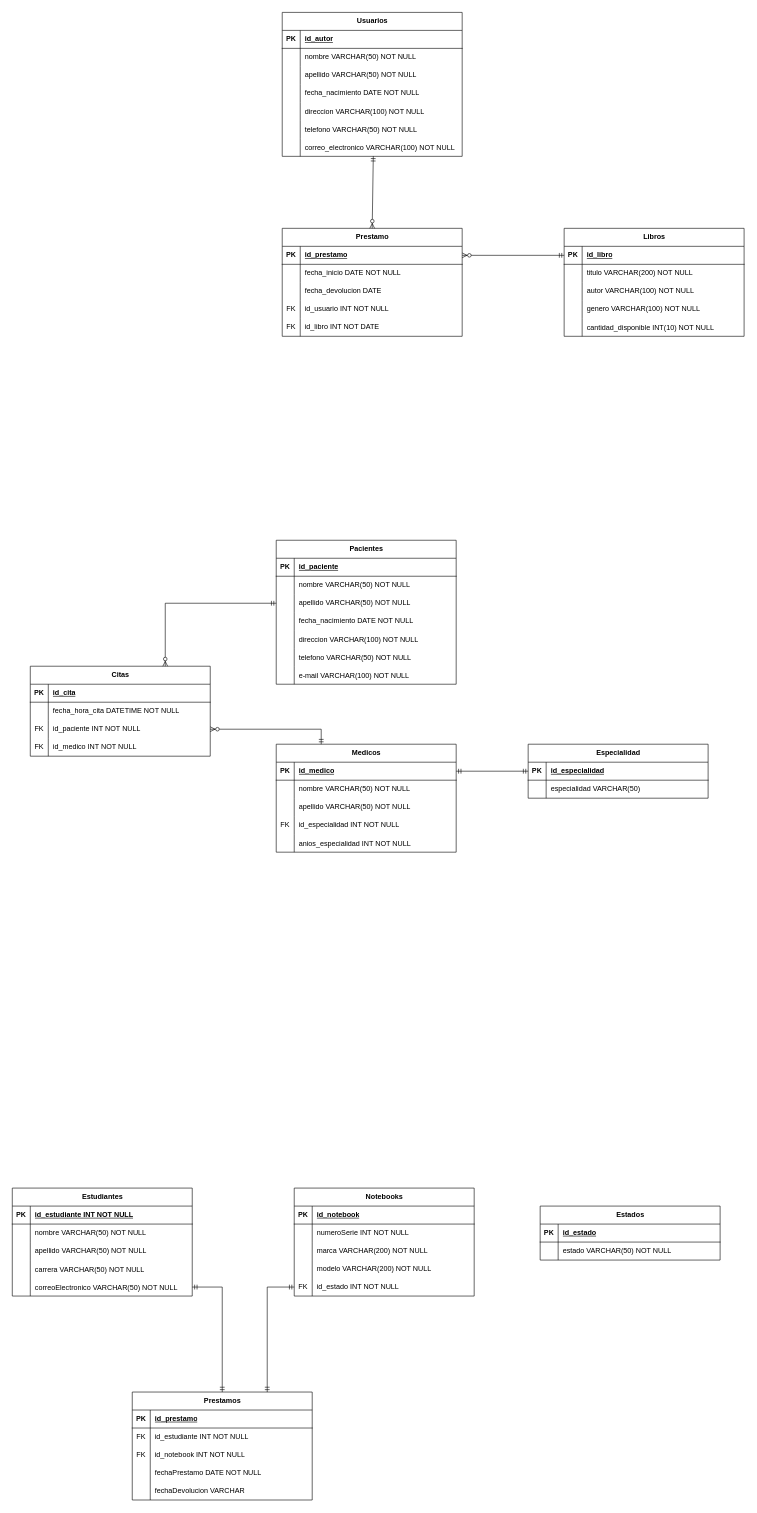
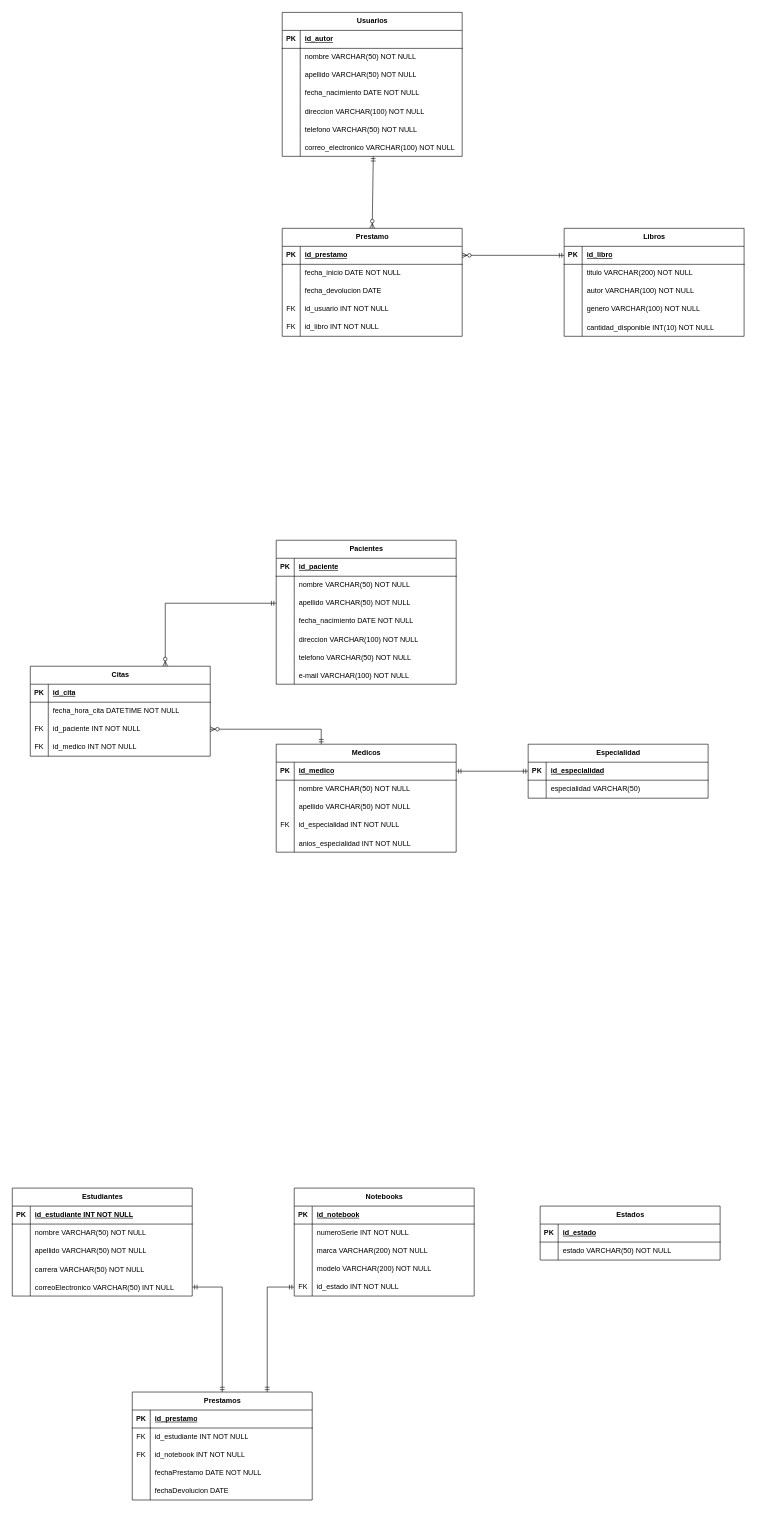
(342, 327) -> (342, 327)
(107, 1288) -> (107, 1288)
(199, 1491) -> (193, 1491)
